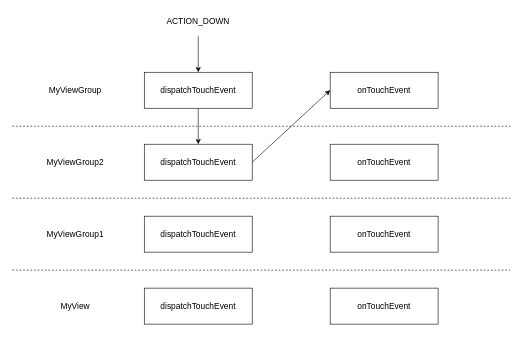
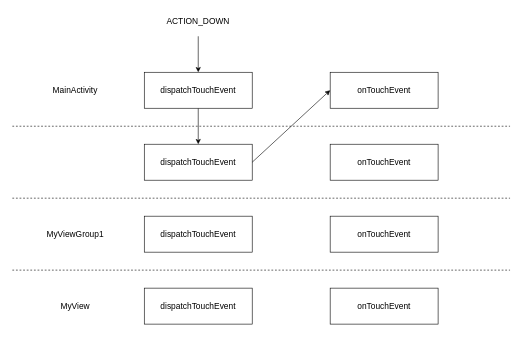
(75, 90) -> (75, 90)
(75, 162) -> none
